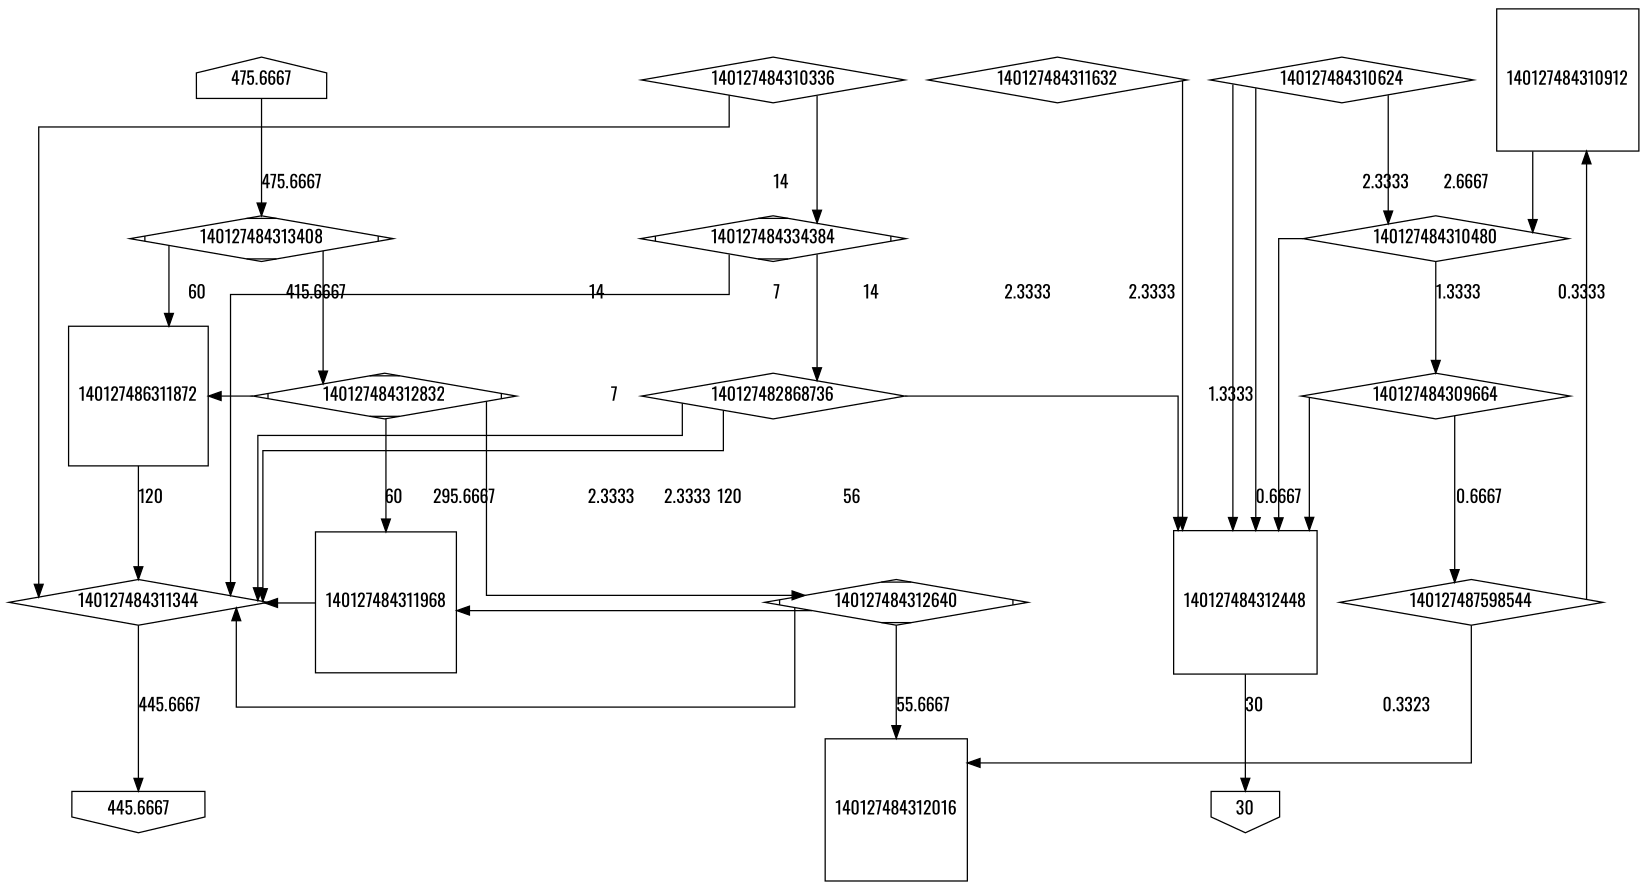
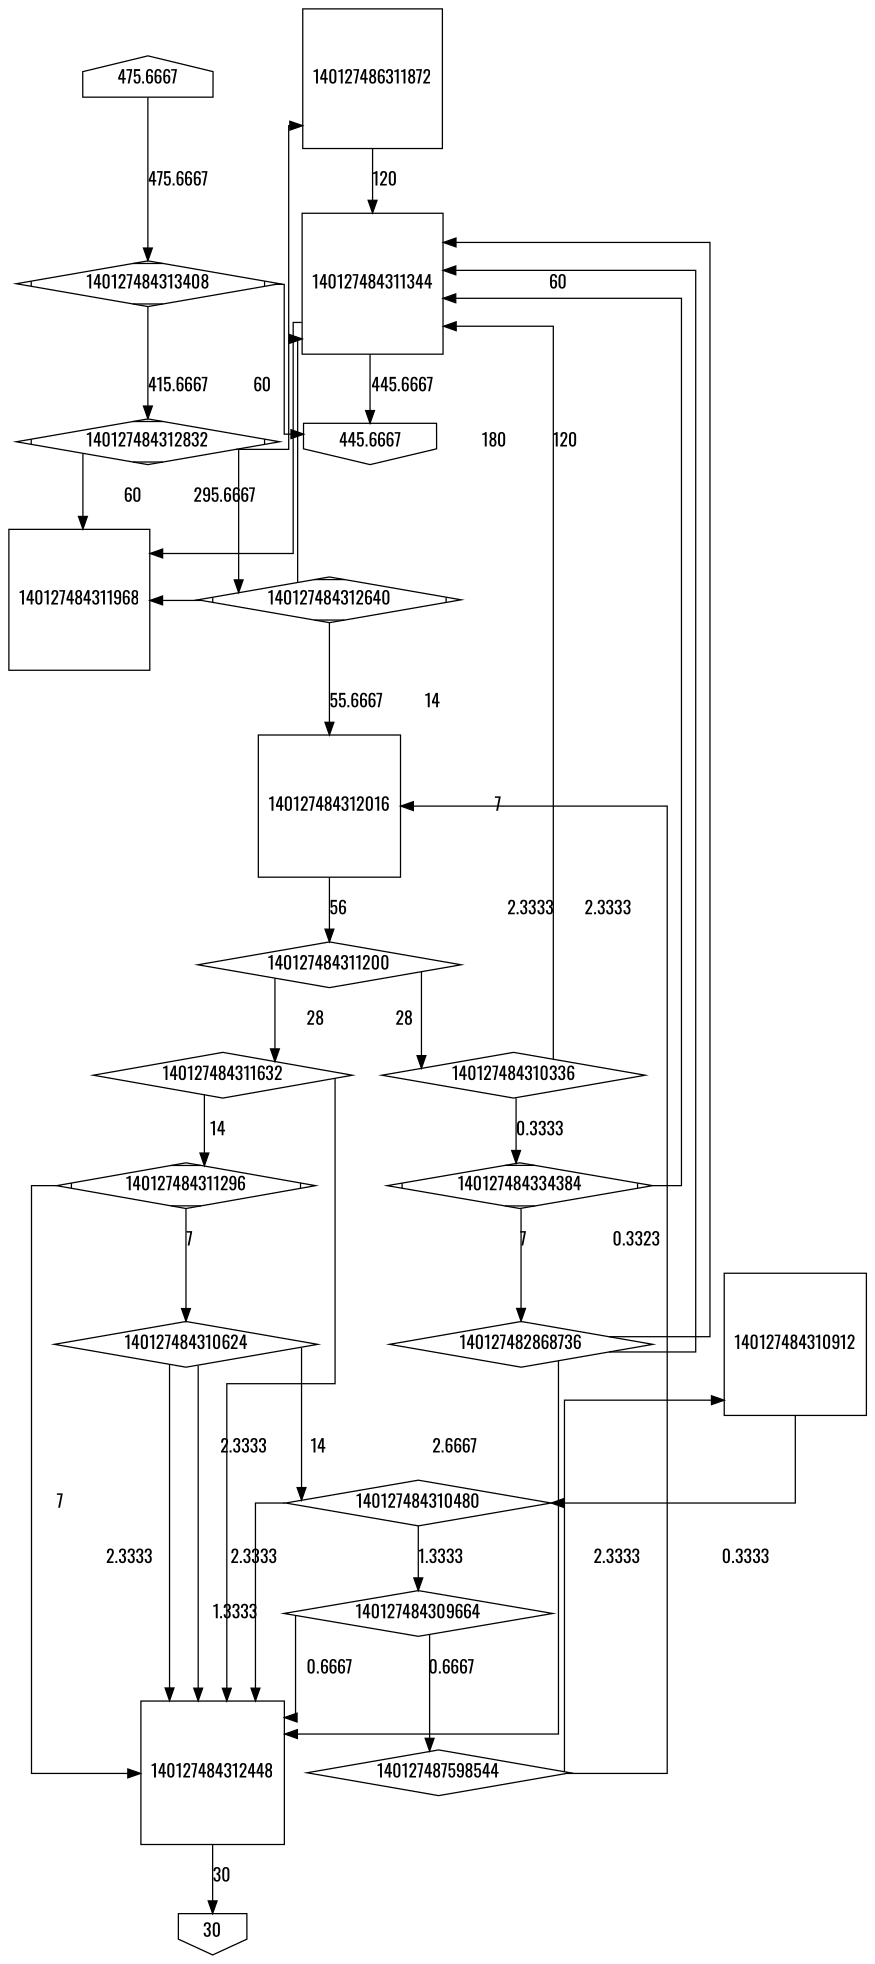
(781, 183) -> (540, 1130)
(169, 280) -> (284, 359)
(852, 498) -> (617, 1558)
(138, 602) -> (373, 284)
(296, 603) -> (283, 553)
none -> (329, 965)
none -> (186, 1186)
